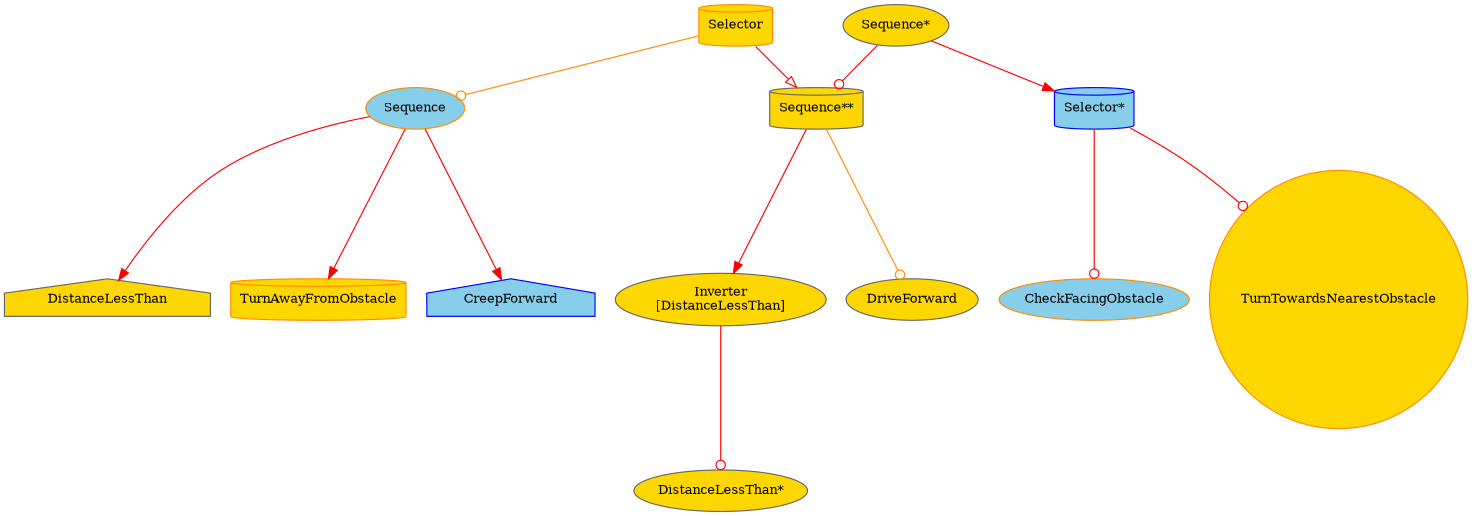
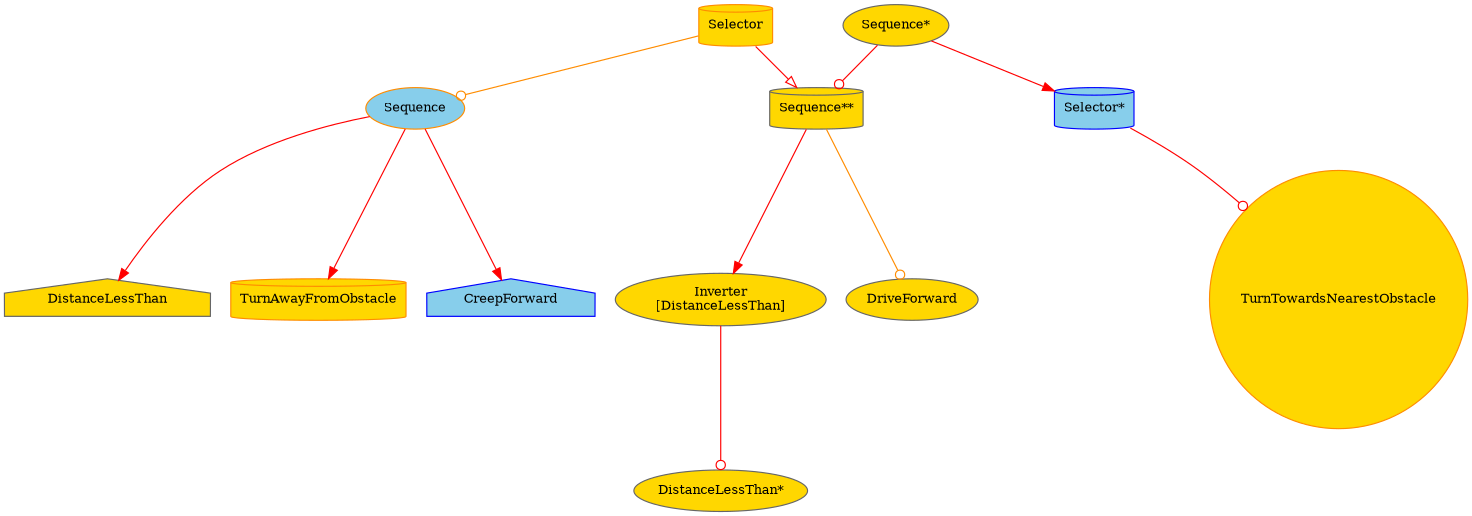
(1094, 300) -> none
